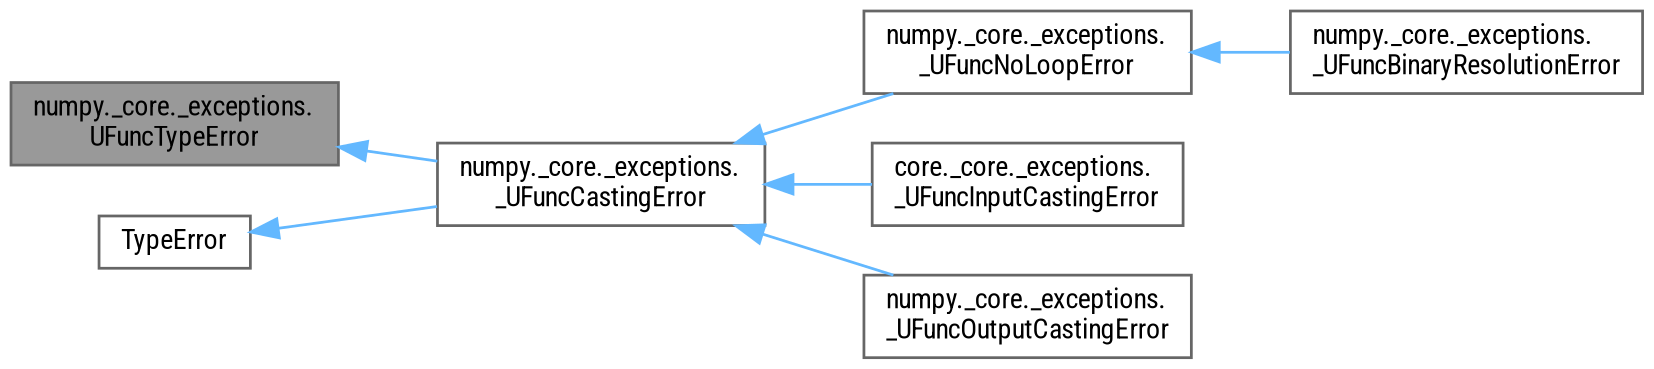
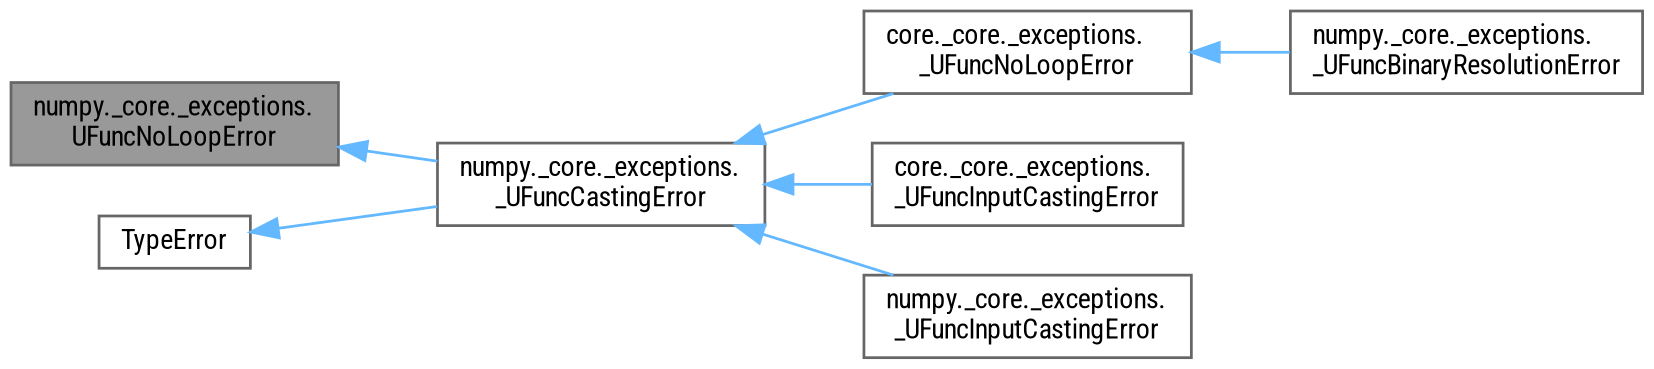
(1028, 52) -> (1028, 52)
(175, 124) -> (175, 124)
(1028, 316) -> (1028, 316)
